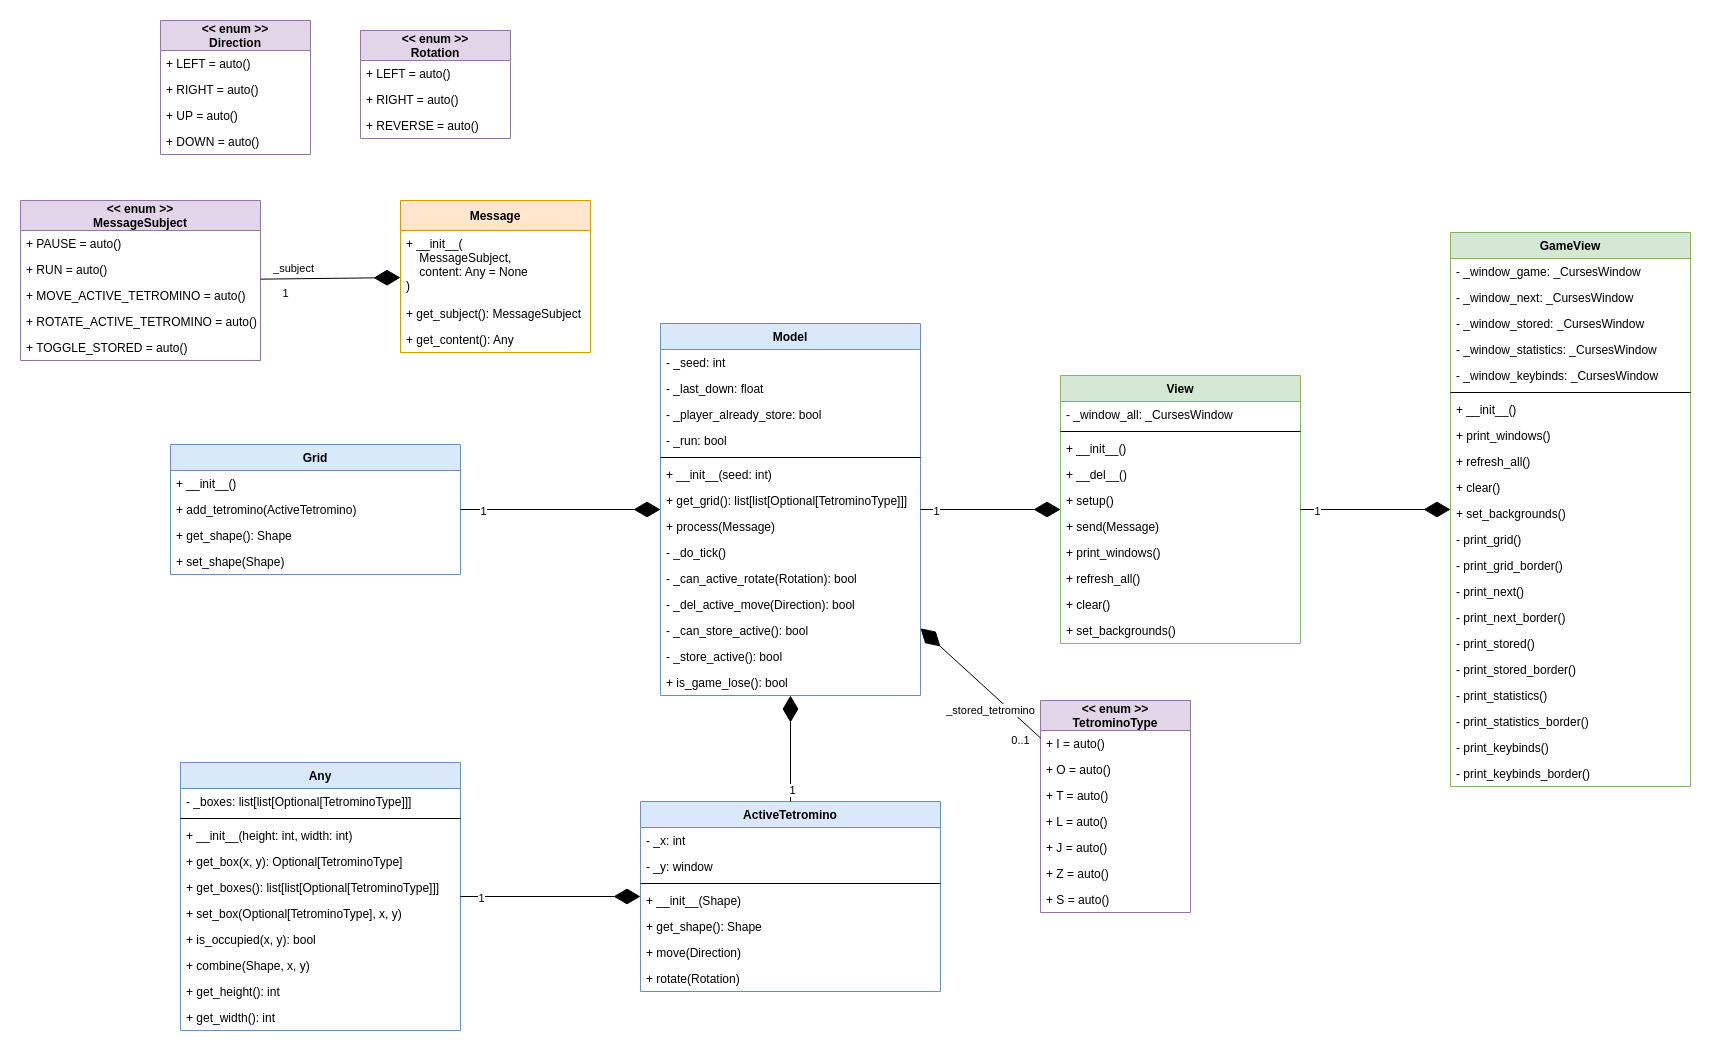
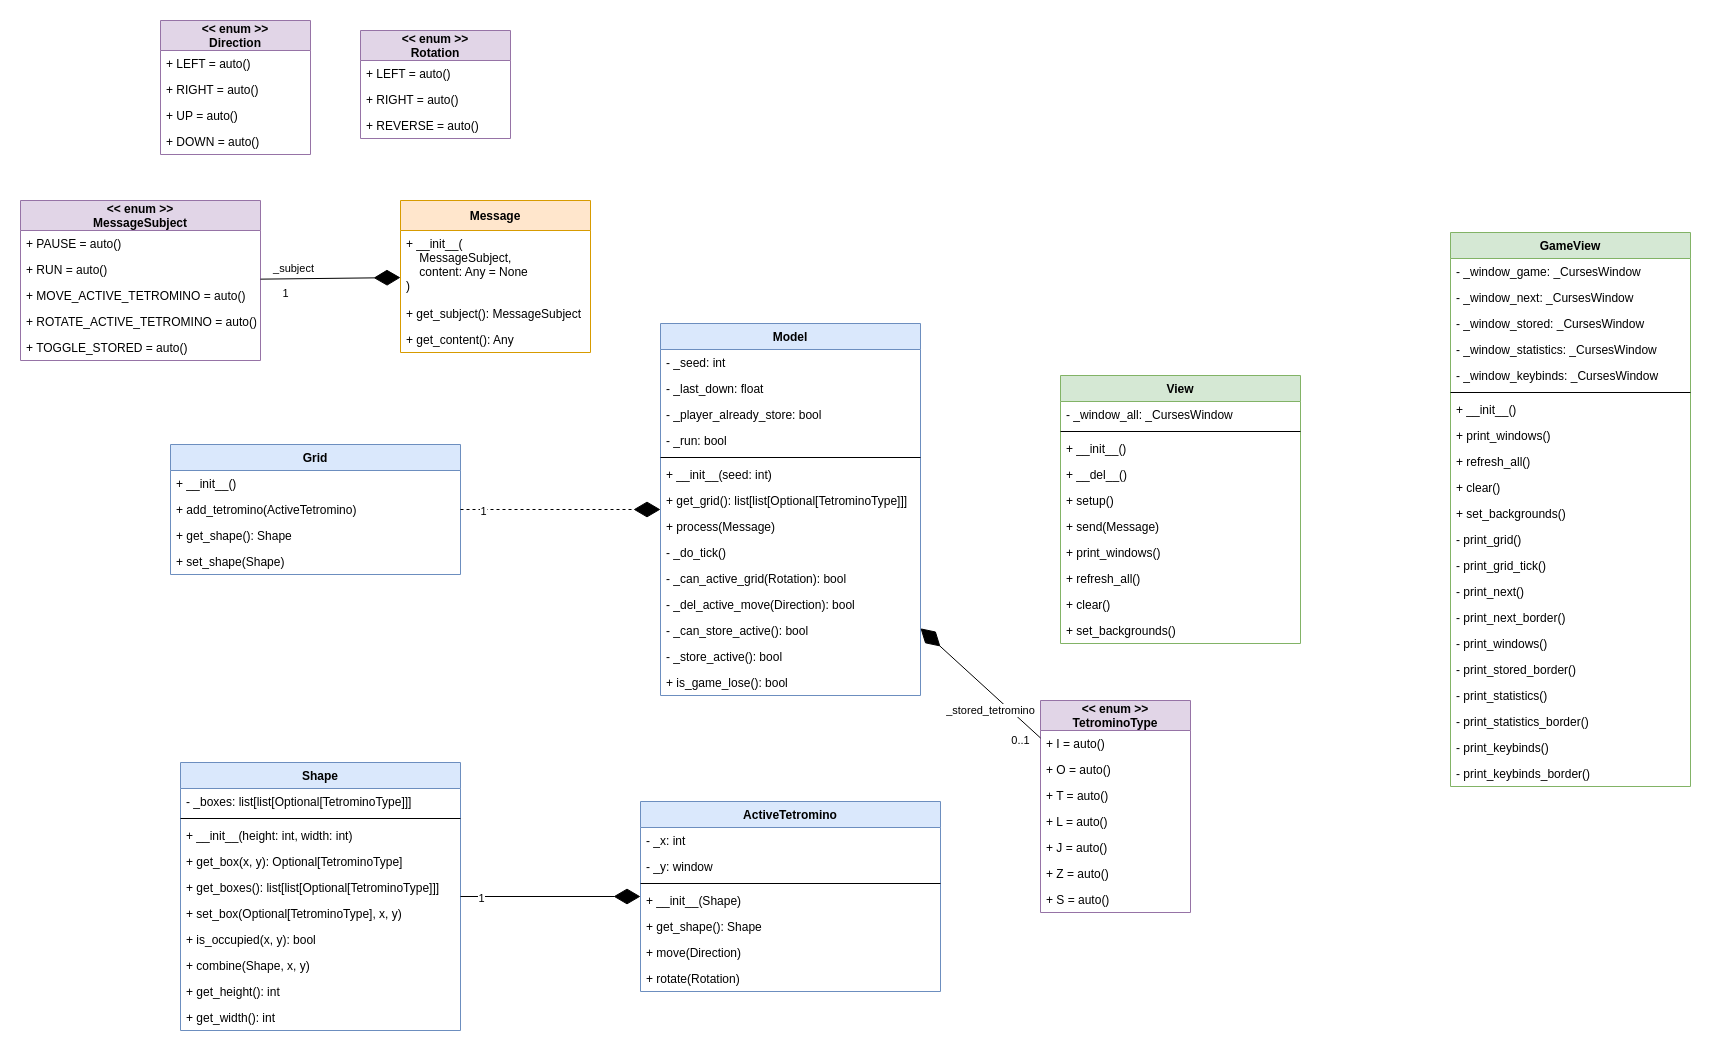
(548, 510) -> (548, 510)
(978, 510) -> none
(1363, 510) -> none
(1522, 566) -> (1514, 566)
(778, 579) -> (769, 579)
(1507, 644) -> (1508, 644)
(791, 761) -> none
(320, 776) -> (320, 776)
